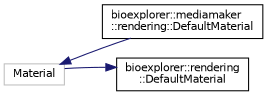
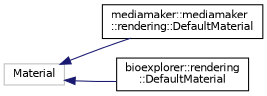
(183, 22) -> (183, 22)
(85, 68) -> (96, 81)
